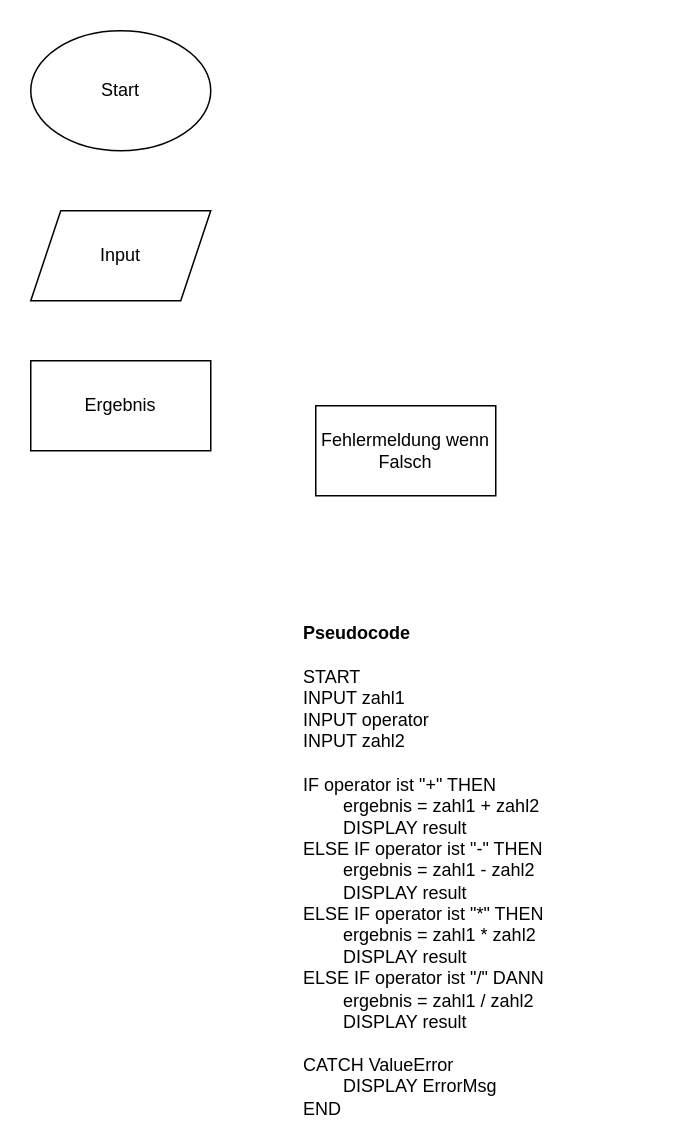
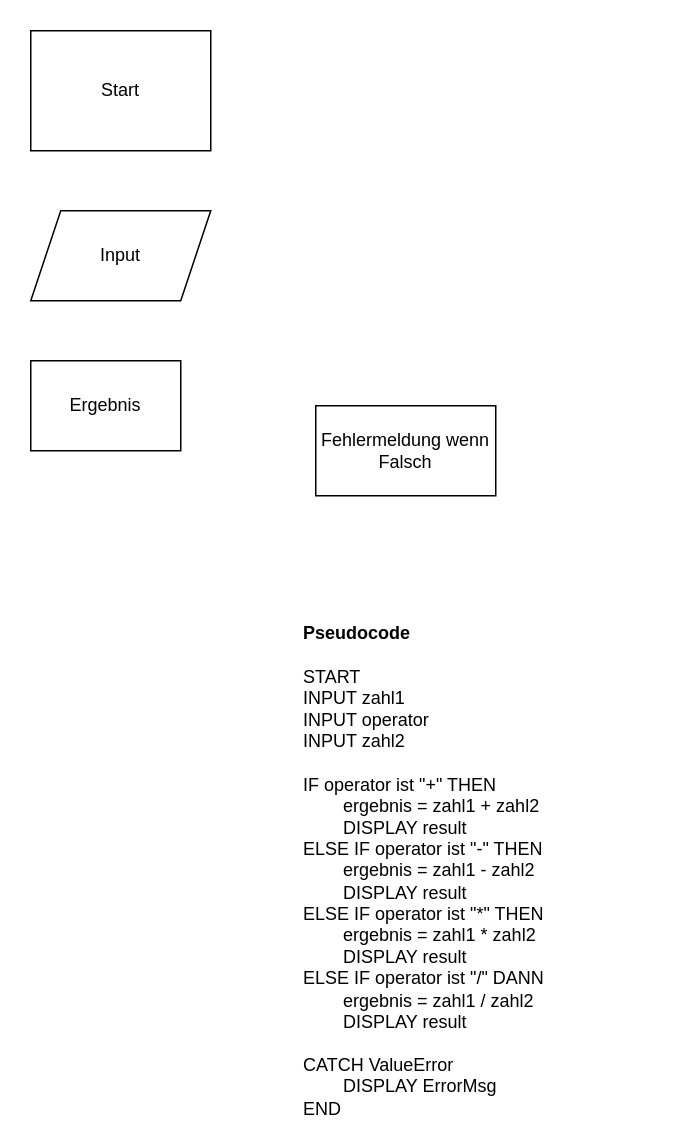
(121, 91) -> (121, 91)
(121, 406) -> (106, 406)
